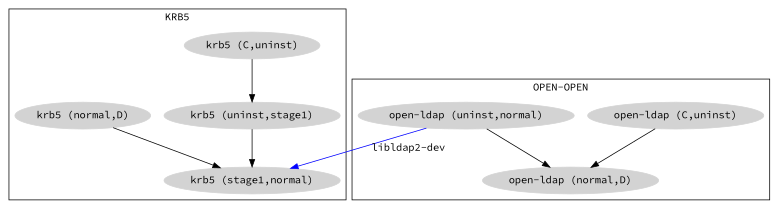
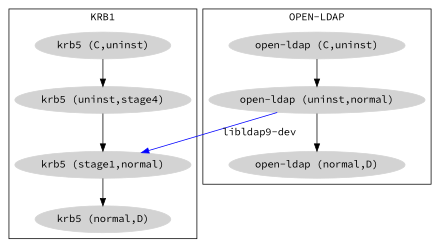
(178, 18) -> (103, 18)
(561, 88) -> (317, 18)
(252, 116) -> (103, 100)
(163, 146) -> (103, 188)
(626, 146) -> (317, 69)
(409, 148) -> (260, 132)
